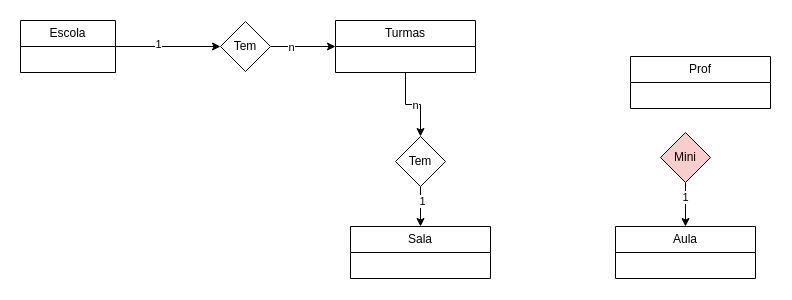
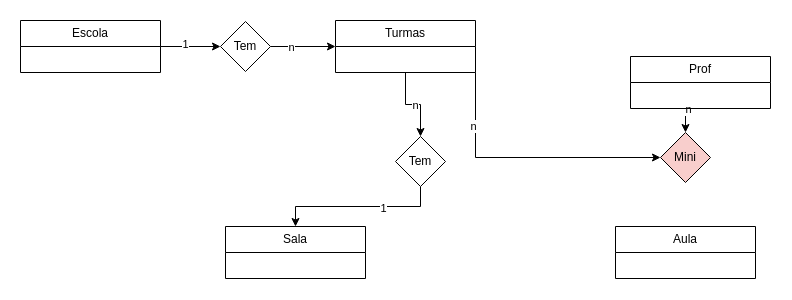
(68, 47) -> (91, 47)
none -> (686, 114)
none -> (522, 158)
(686, 201) -> none
(421, 253) -> (296, 253)
